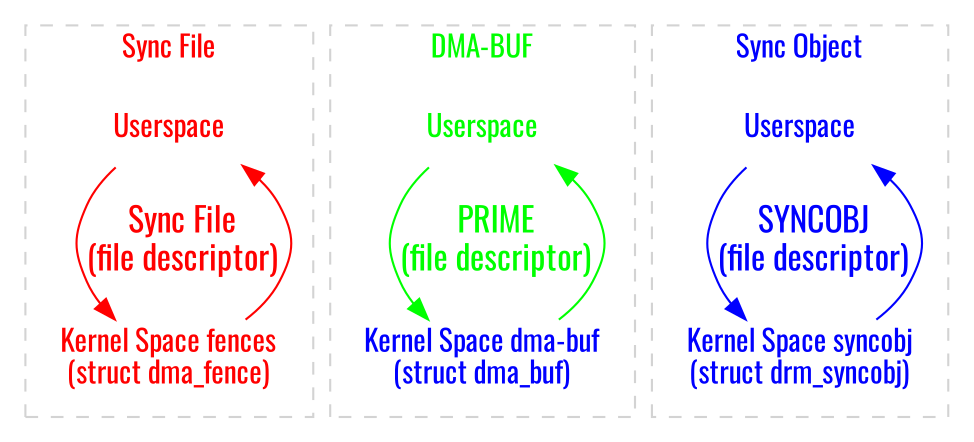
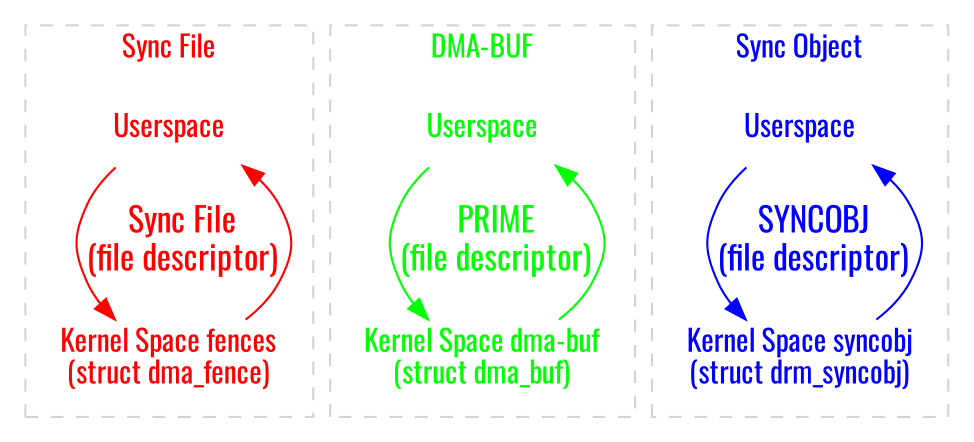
(483, 360) -> (483, 360)
